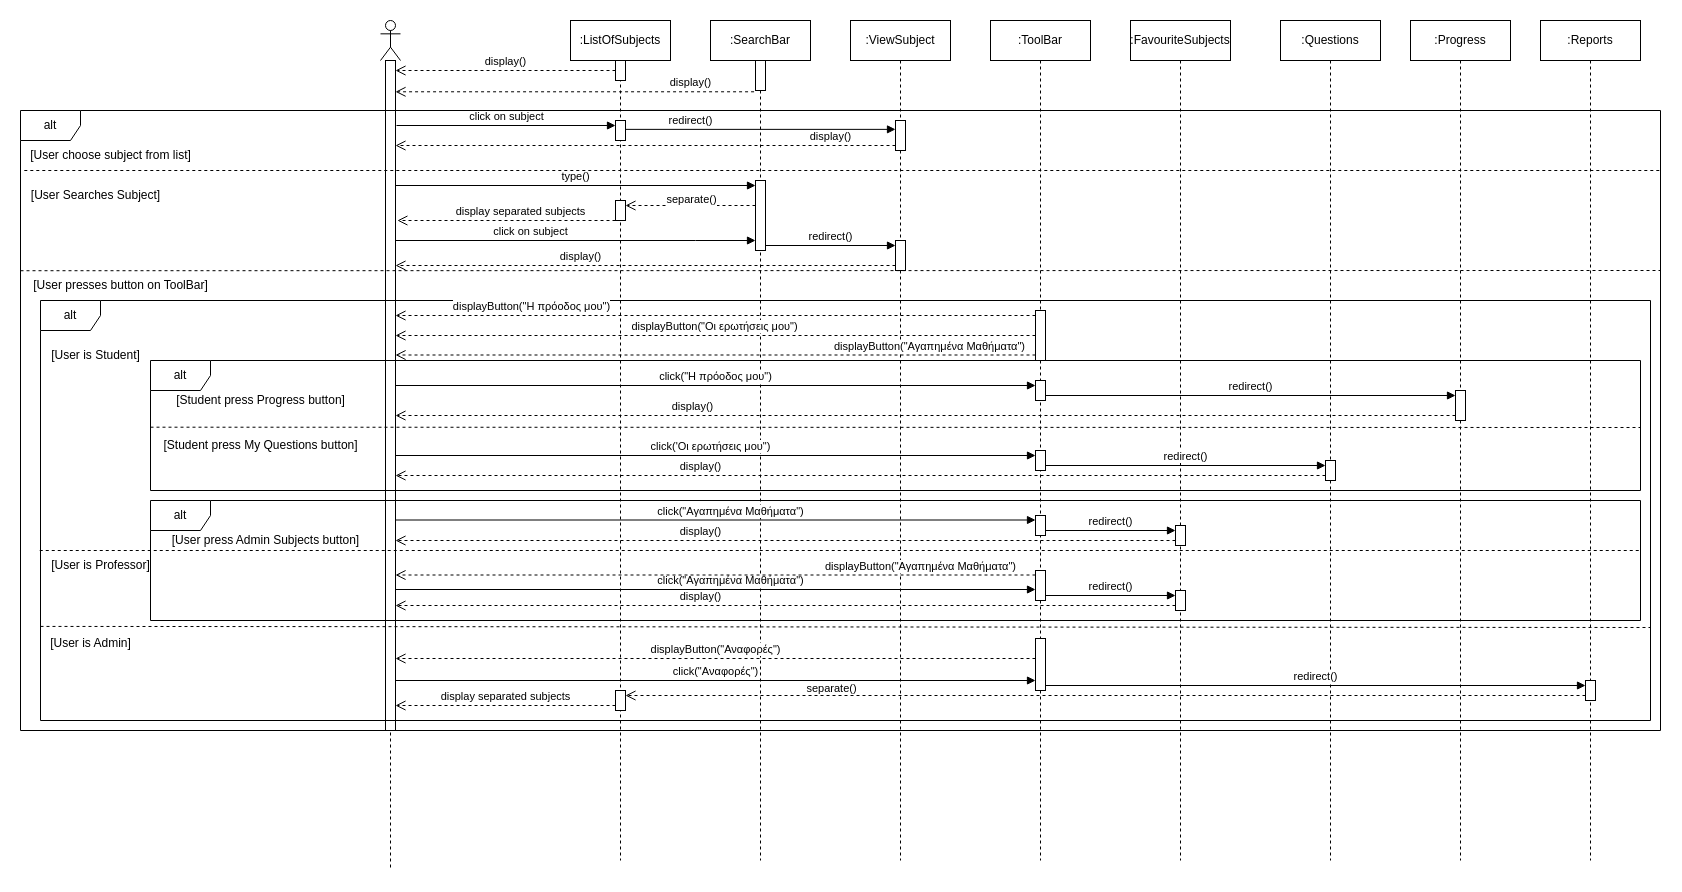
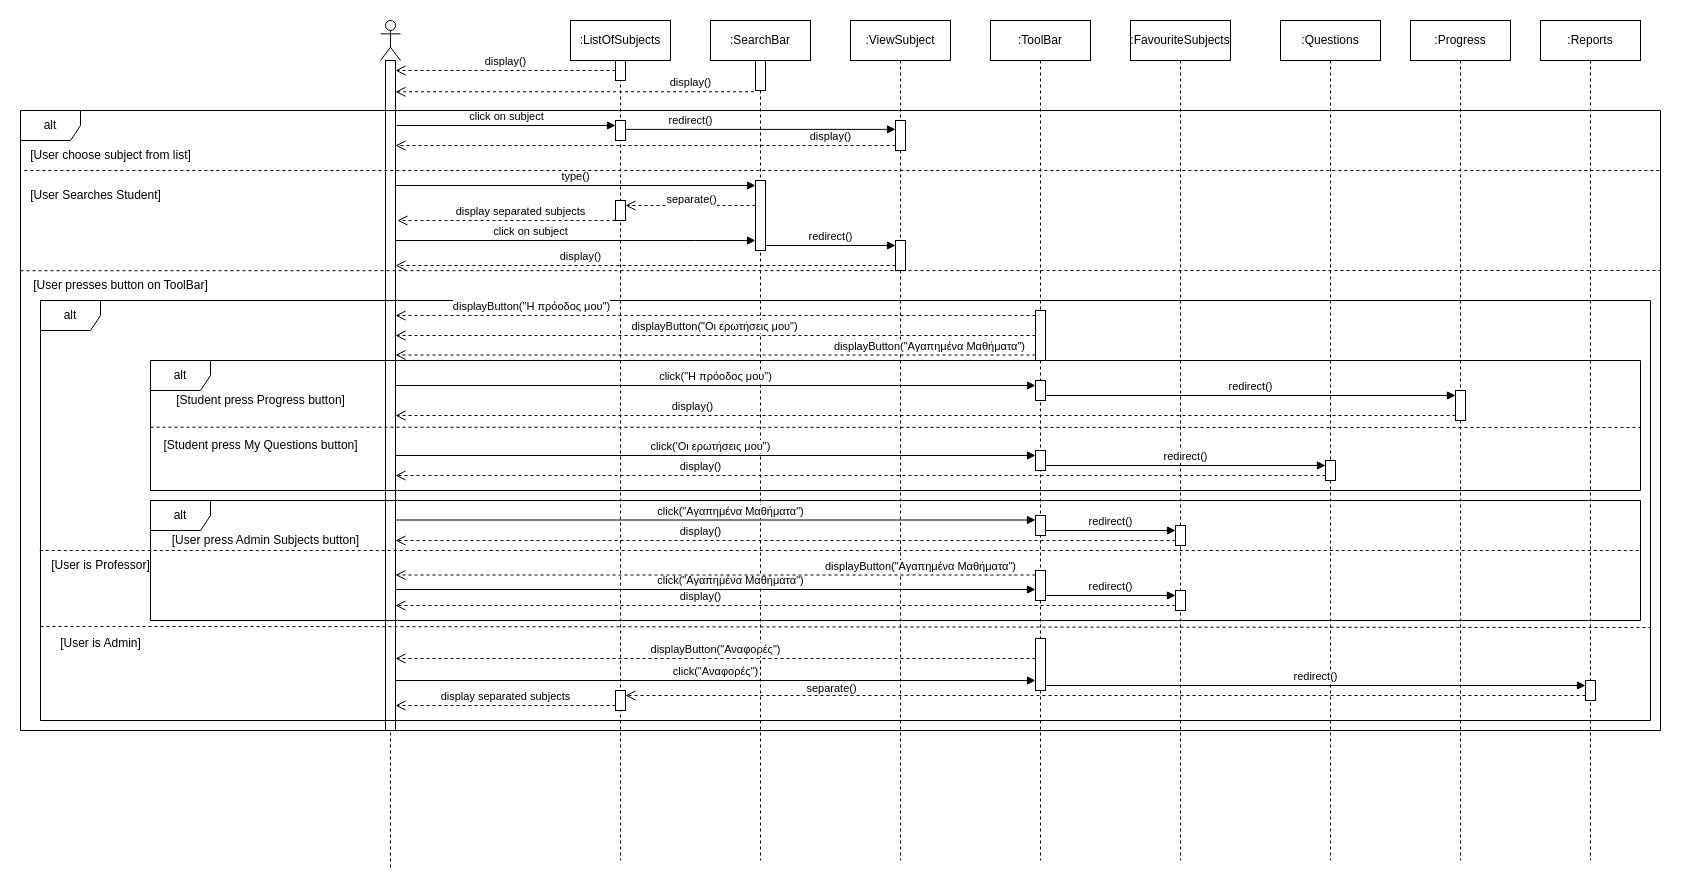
(96, 196) -> (96, 196)
(96, 356) -> none
(91, 644) -> (101, 644)
